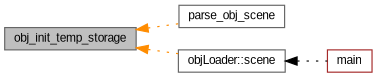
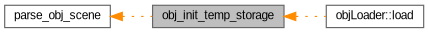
(163, 26) -> (137, 16)
(232, 61) -> (375, 16)
(350, 61) -> none
